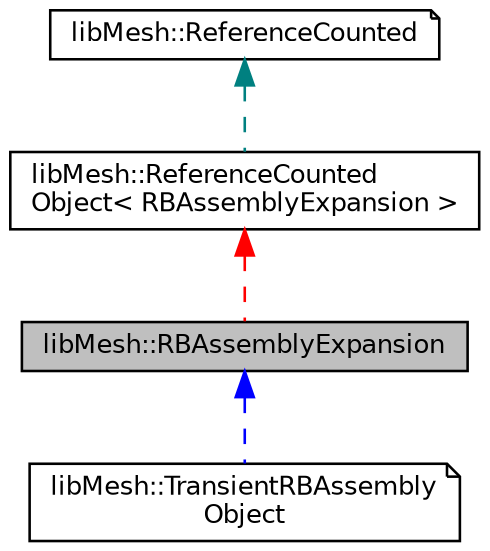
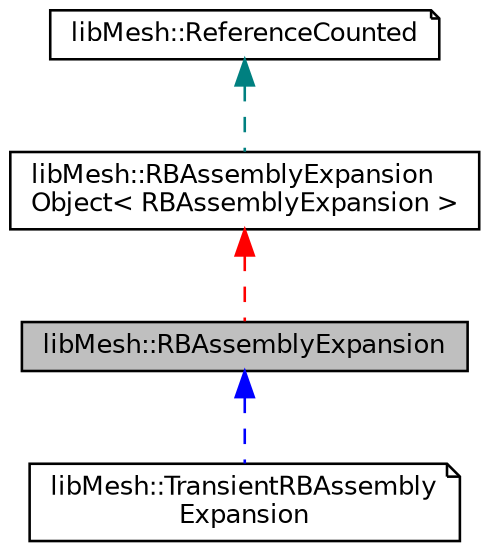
(245, 191) -> (245, 191)
(245, 502) -> (245, 502)
